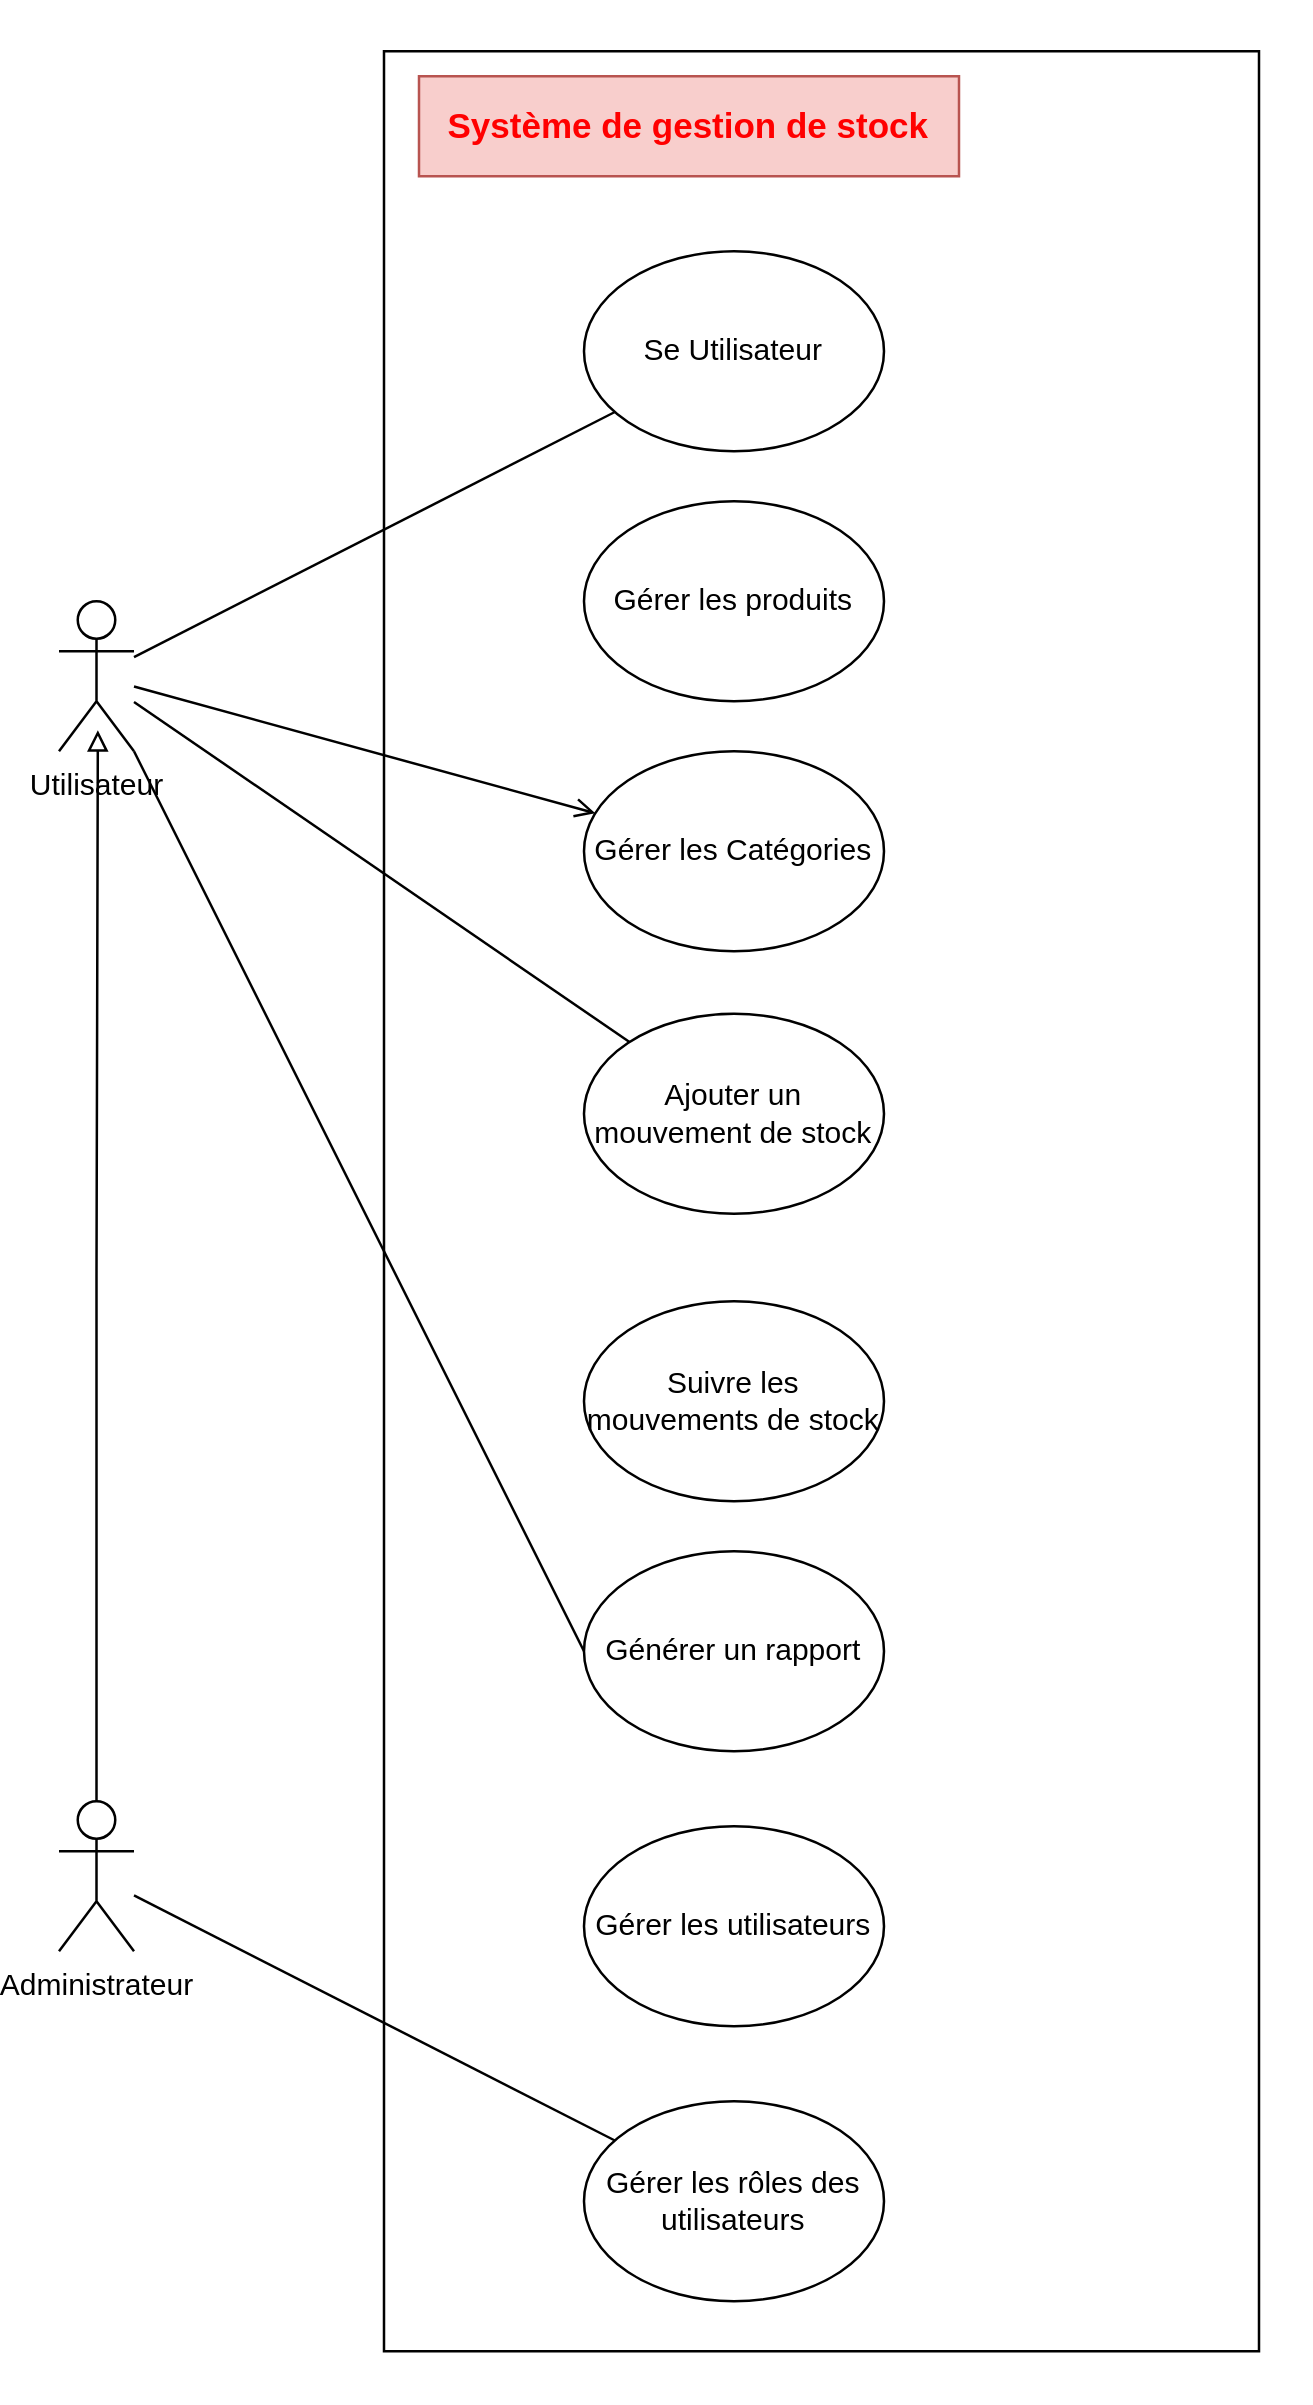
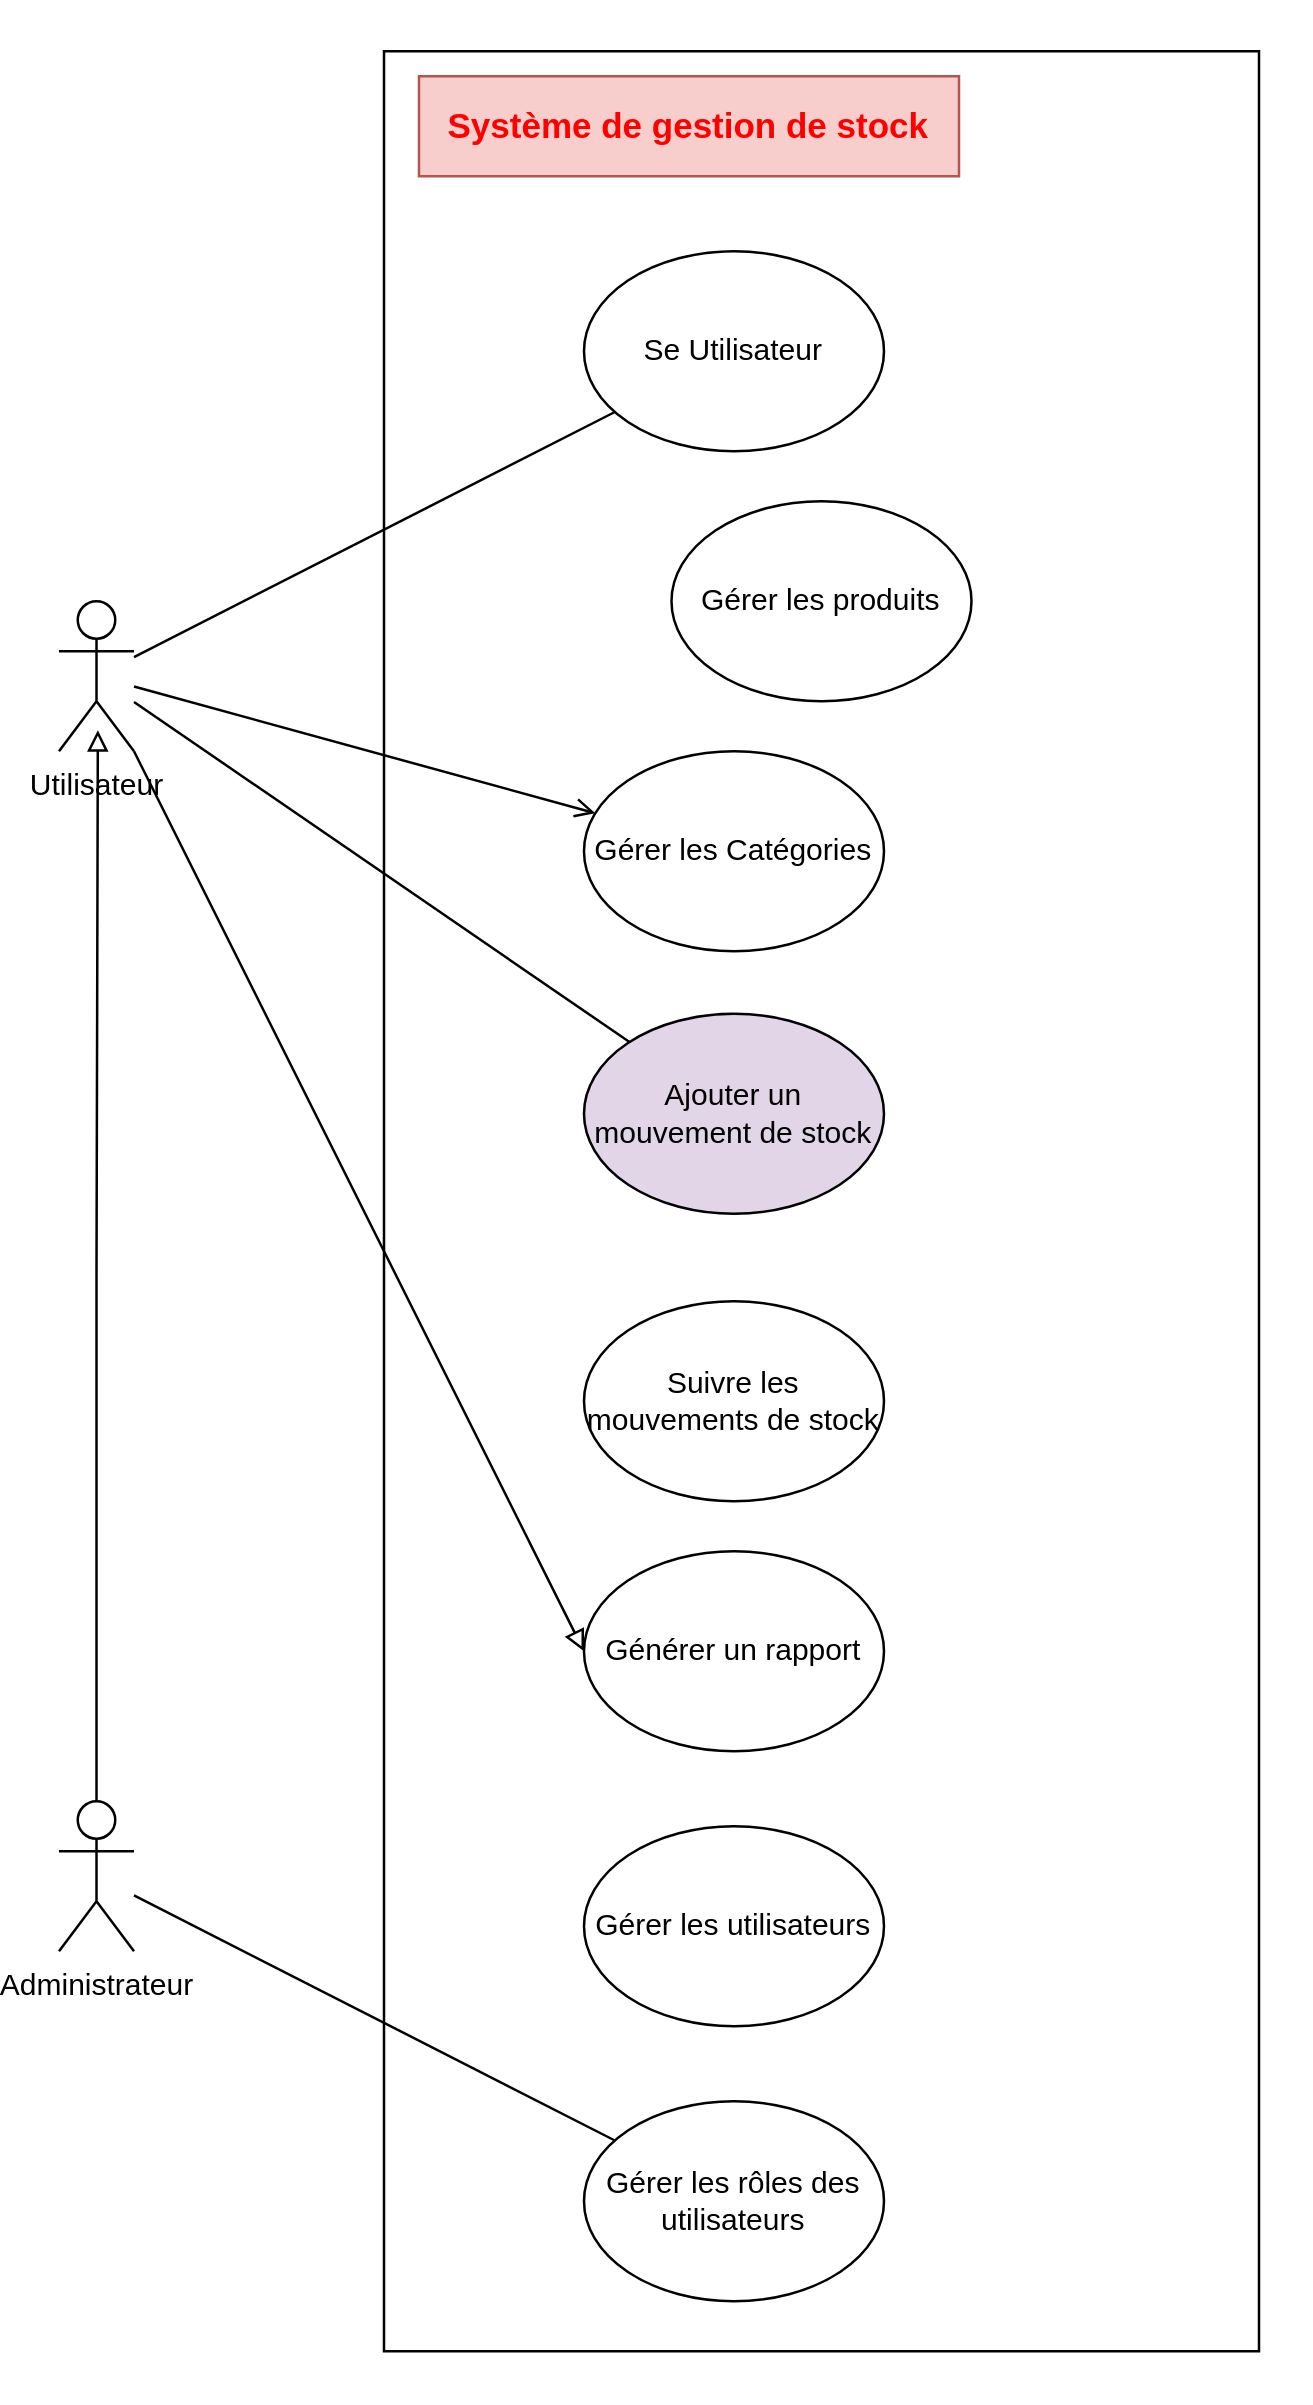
(734, 601) -> (821, 601)
(734, 1114) -> (734, 1114)
(578, 1640) -> (574, 1632)
